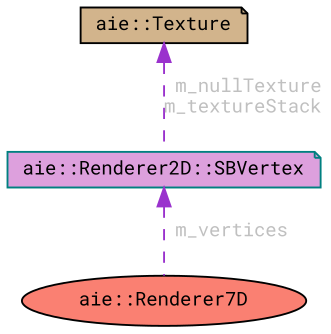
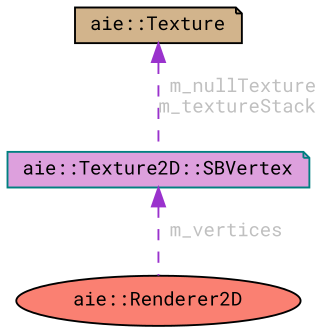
(164, 170) -> (158, 170)
(164, 301) -> (158, 301)
